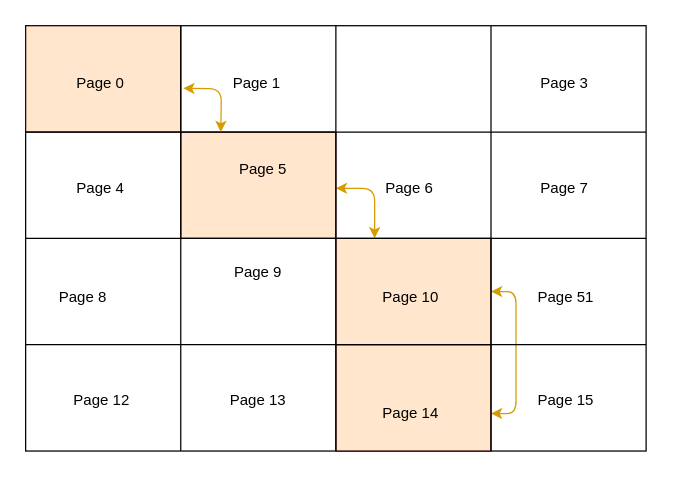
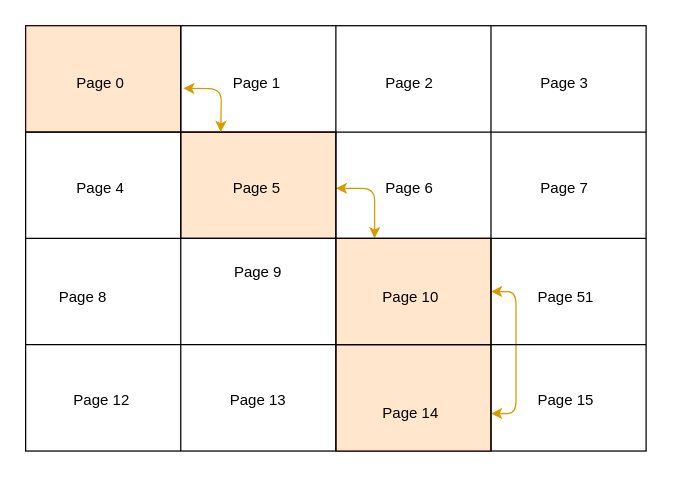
none -> (409, 83)
(263, 169) -> (257, 188)
